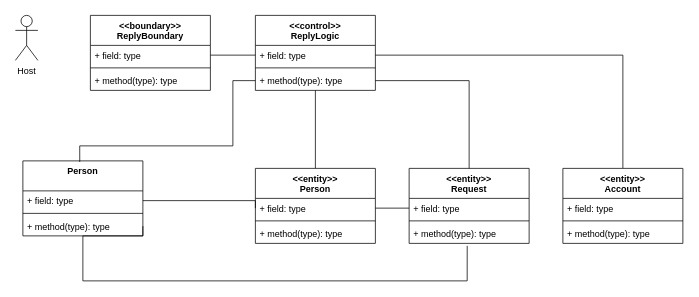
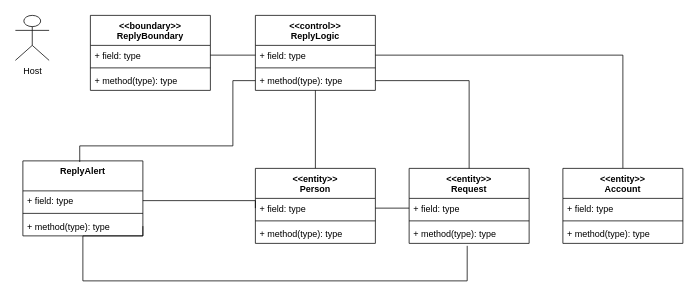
(27, 38) -> (32, 38)
(83, 171) -> (83, 171)
